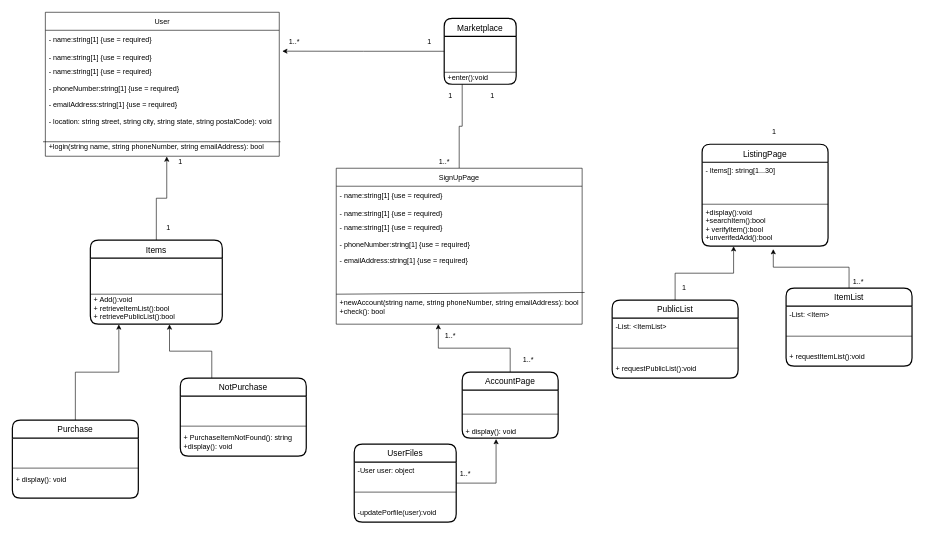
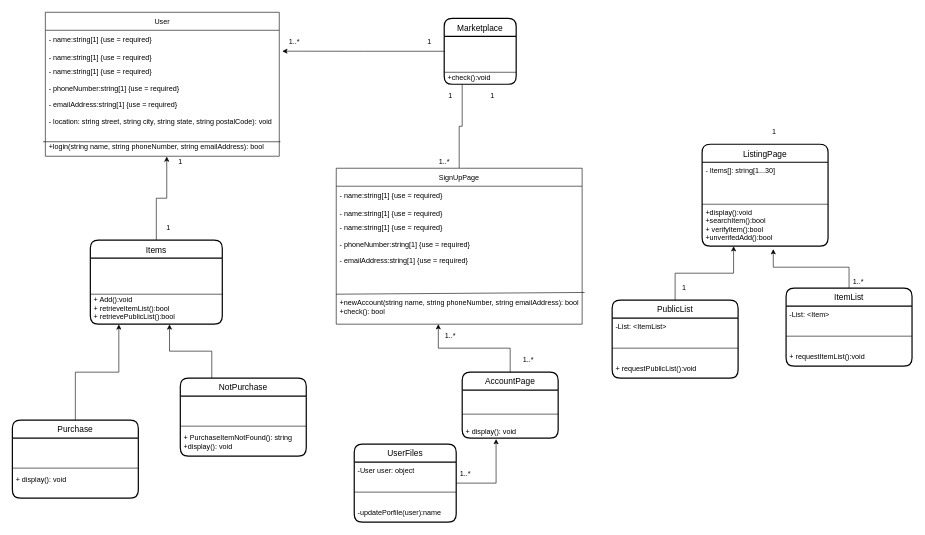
(472, 78) -> (472, 78)
(391, 470) -> (391, 470)
